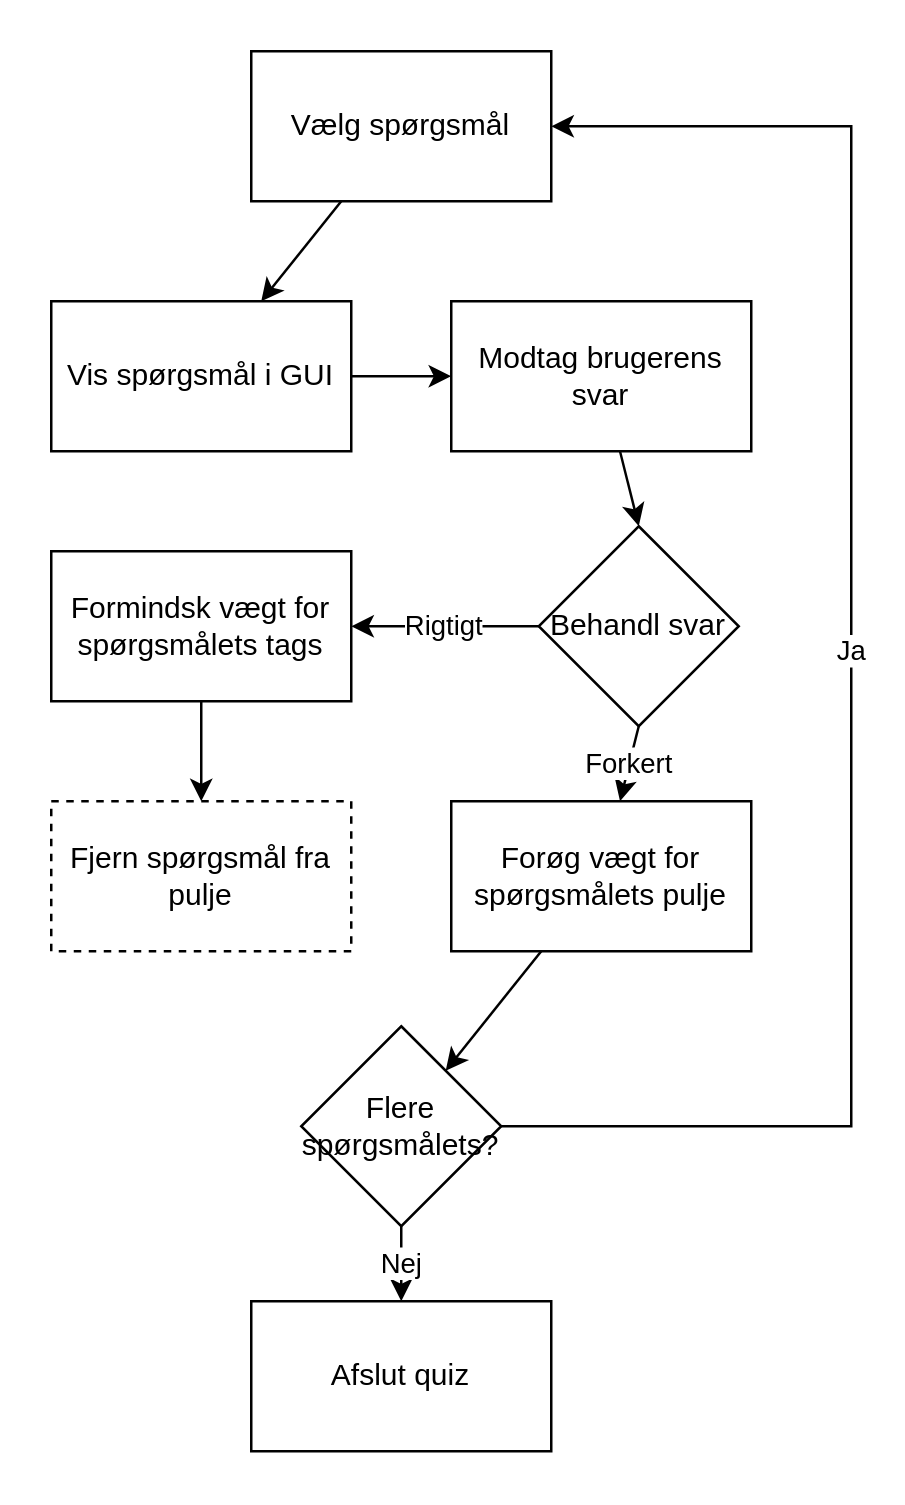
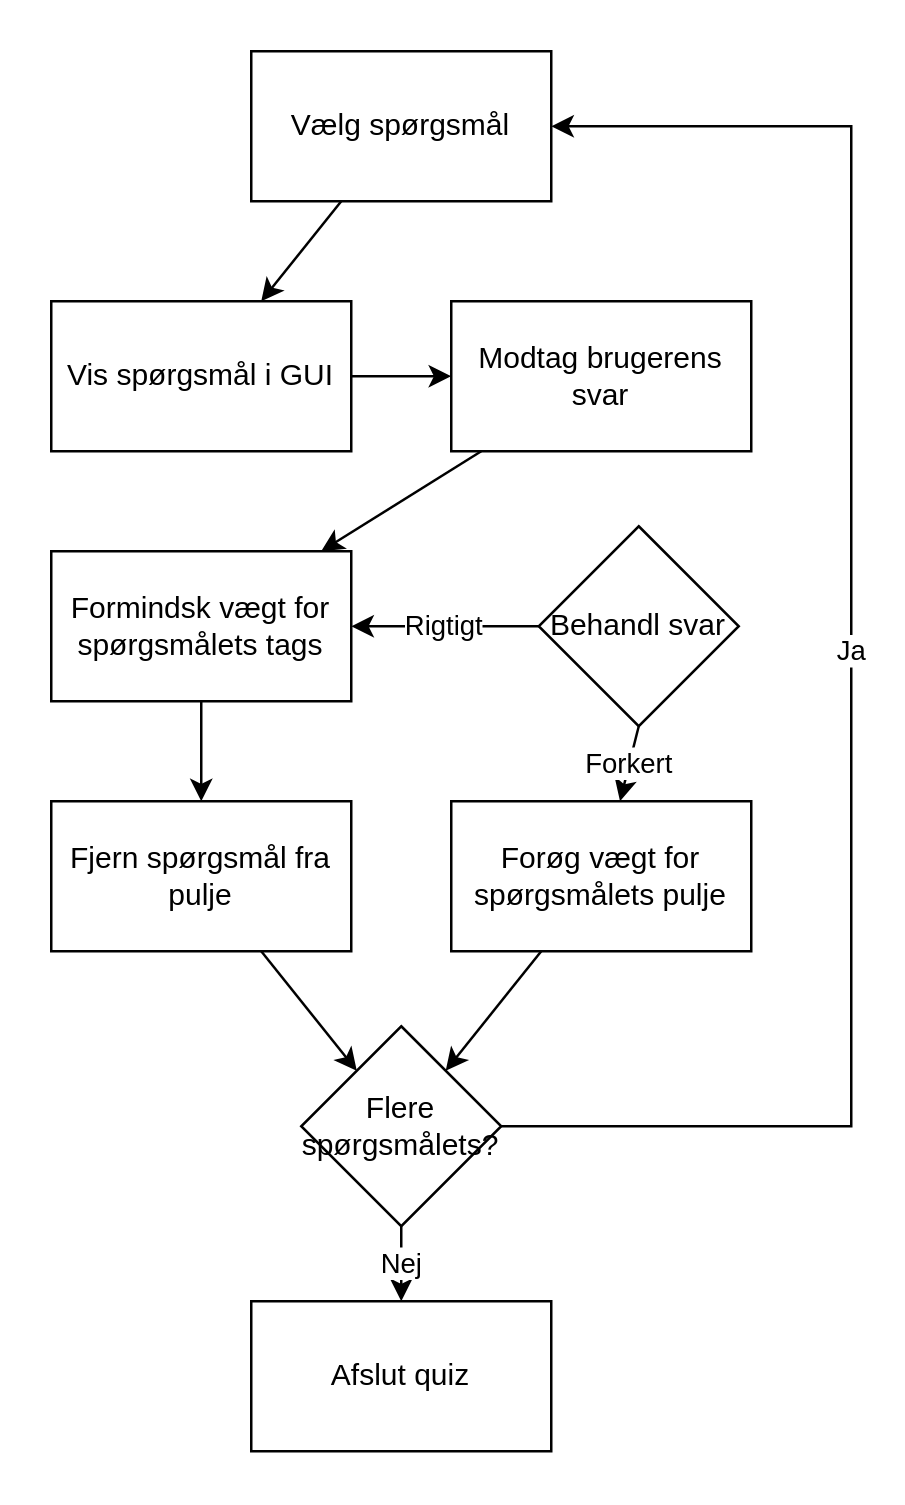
(627, 481) -> (408, 497)
(201, 876) -> (201, 876)
none -> (304, 1004)
